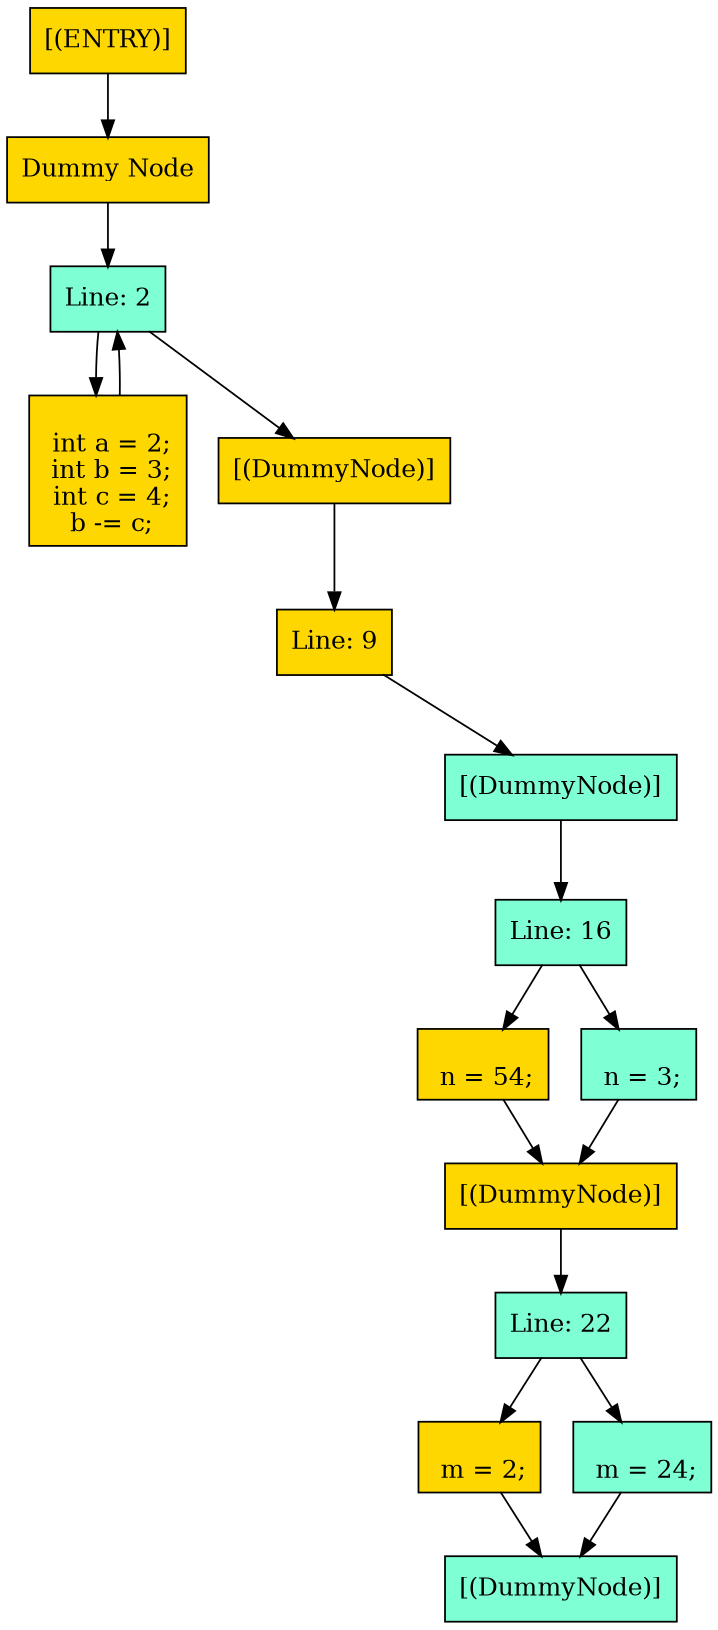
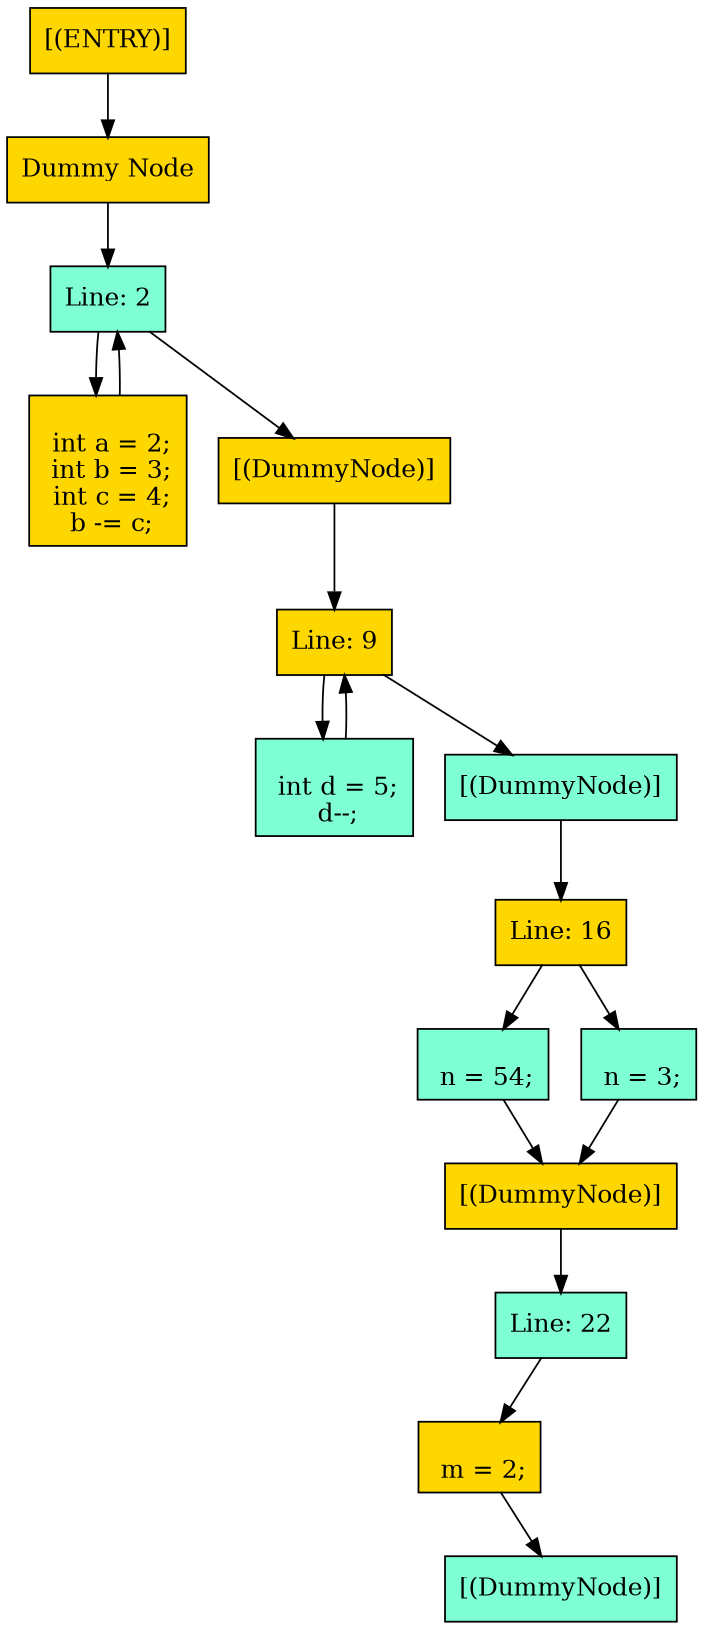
none -> (334, 787)
(561, 932) -> (561, 932)
(483, 1064) -> (483, 1064)
(642, 1457) -> none
